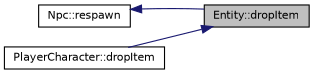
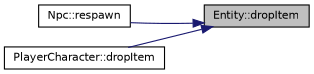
(173, 9) -> (162, 23)
